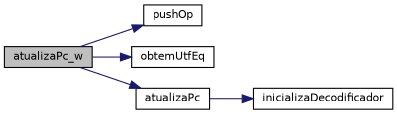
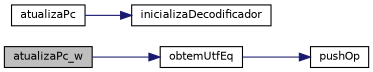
(106, 38) -> (271, 57)
(105, 76) -> none
